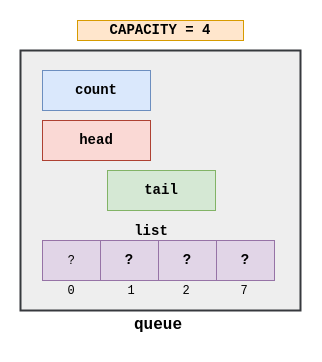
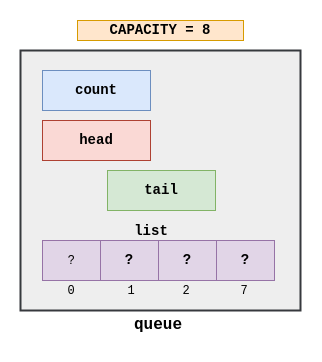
(161, 31) -> (161, 31)
